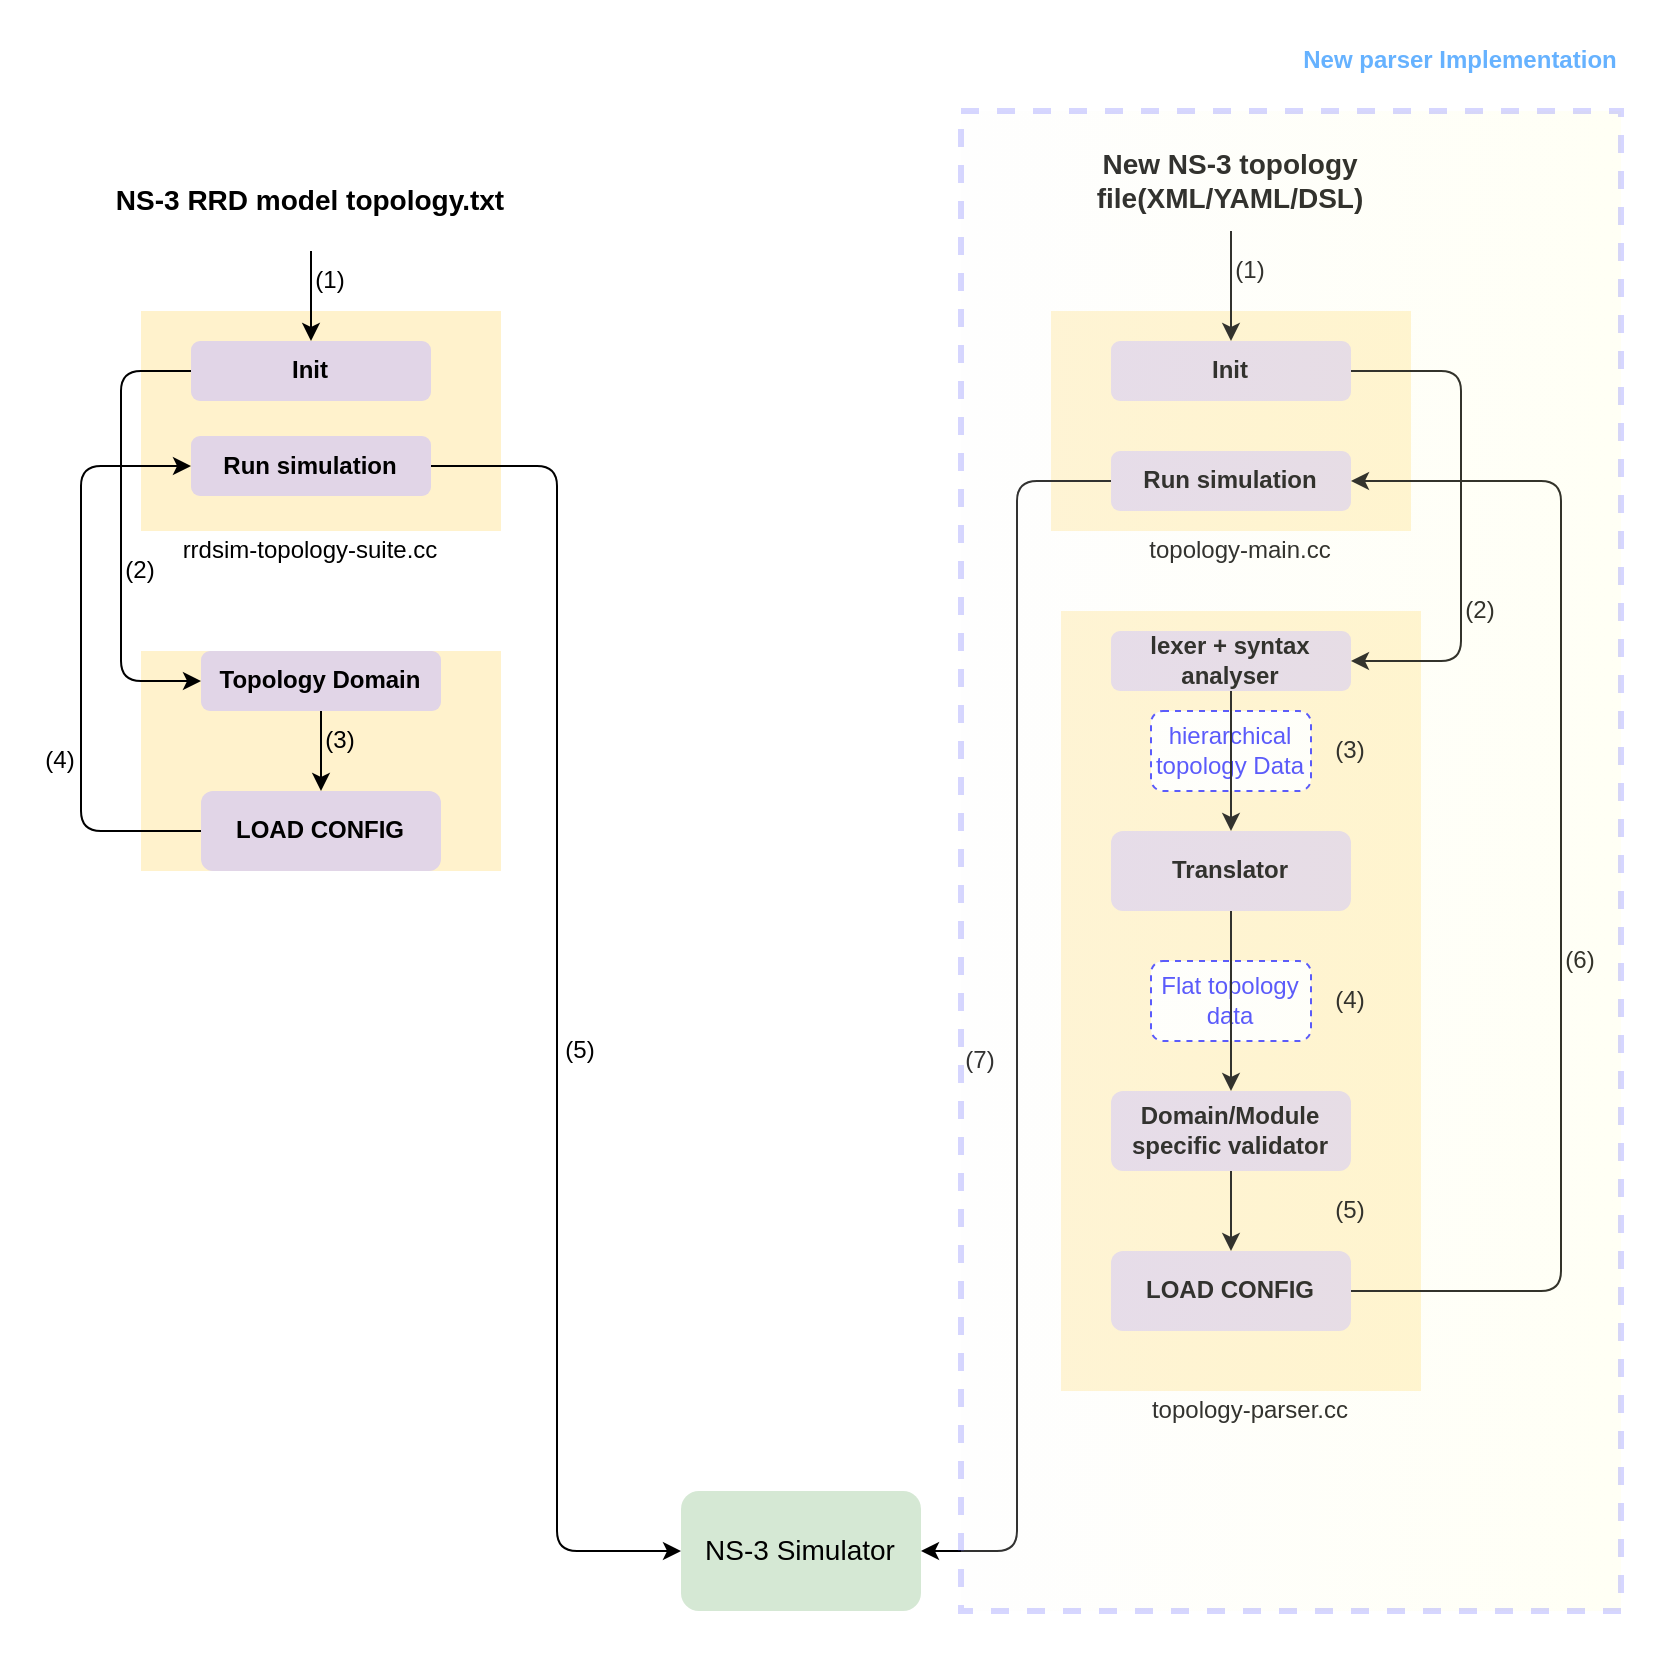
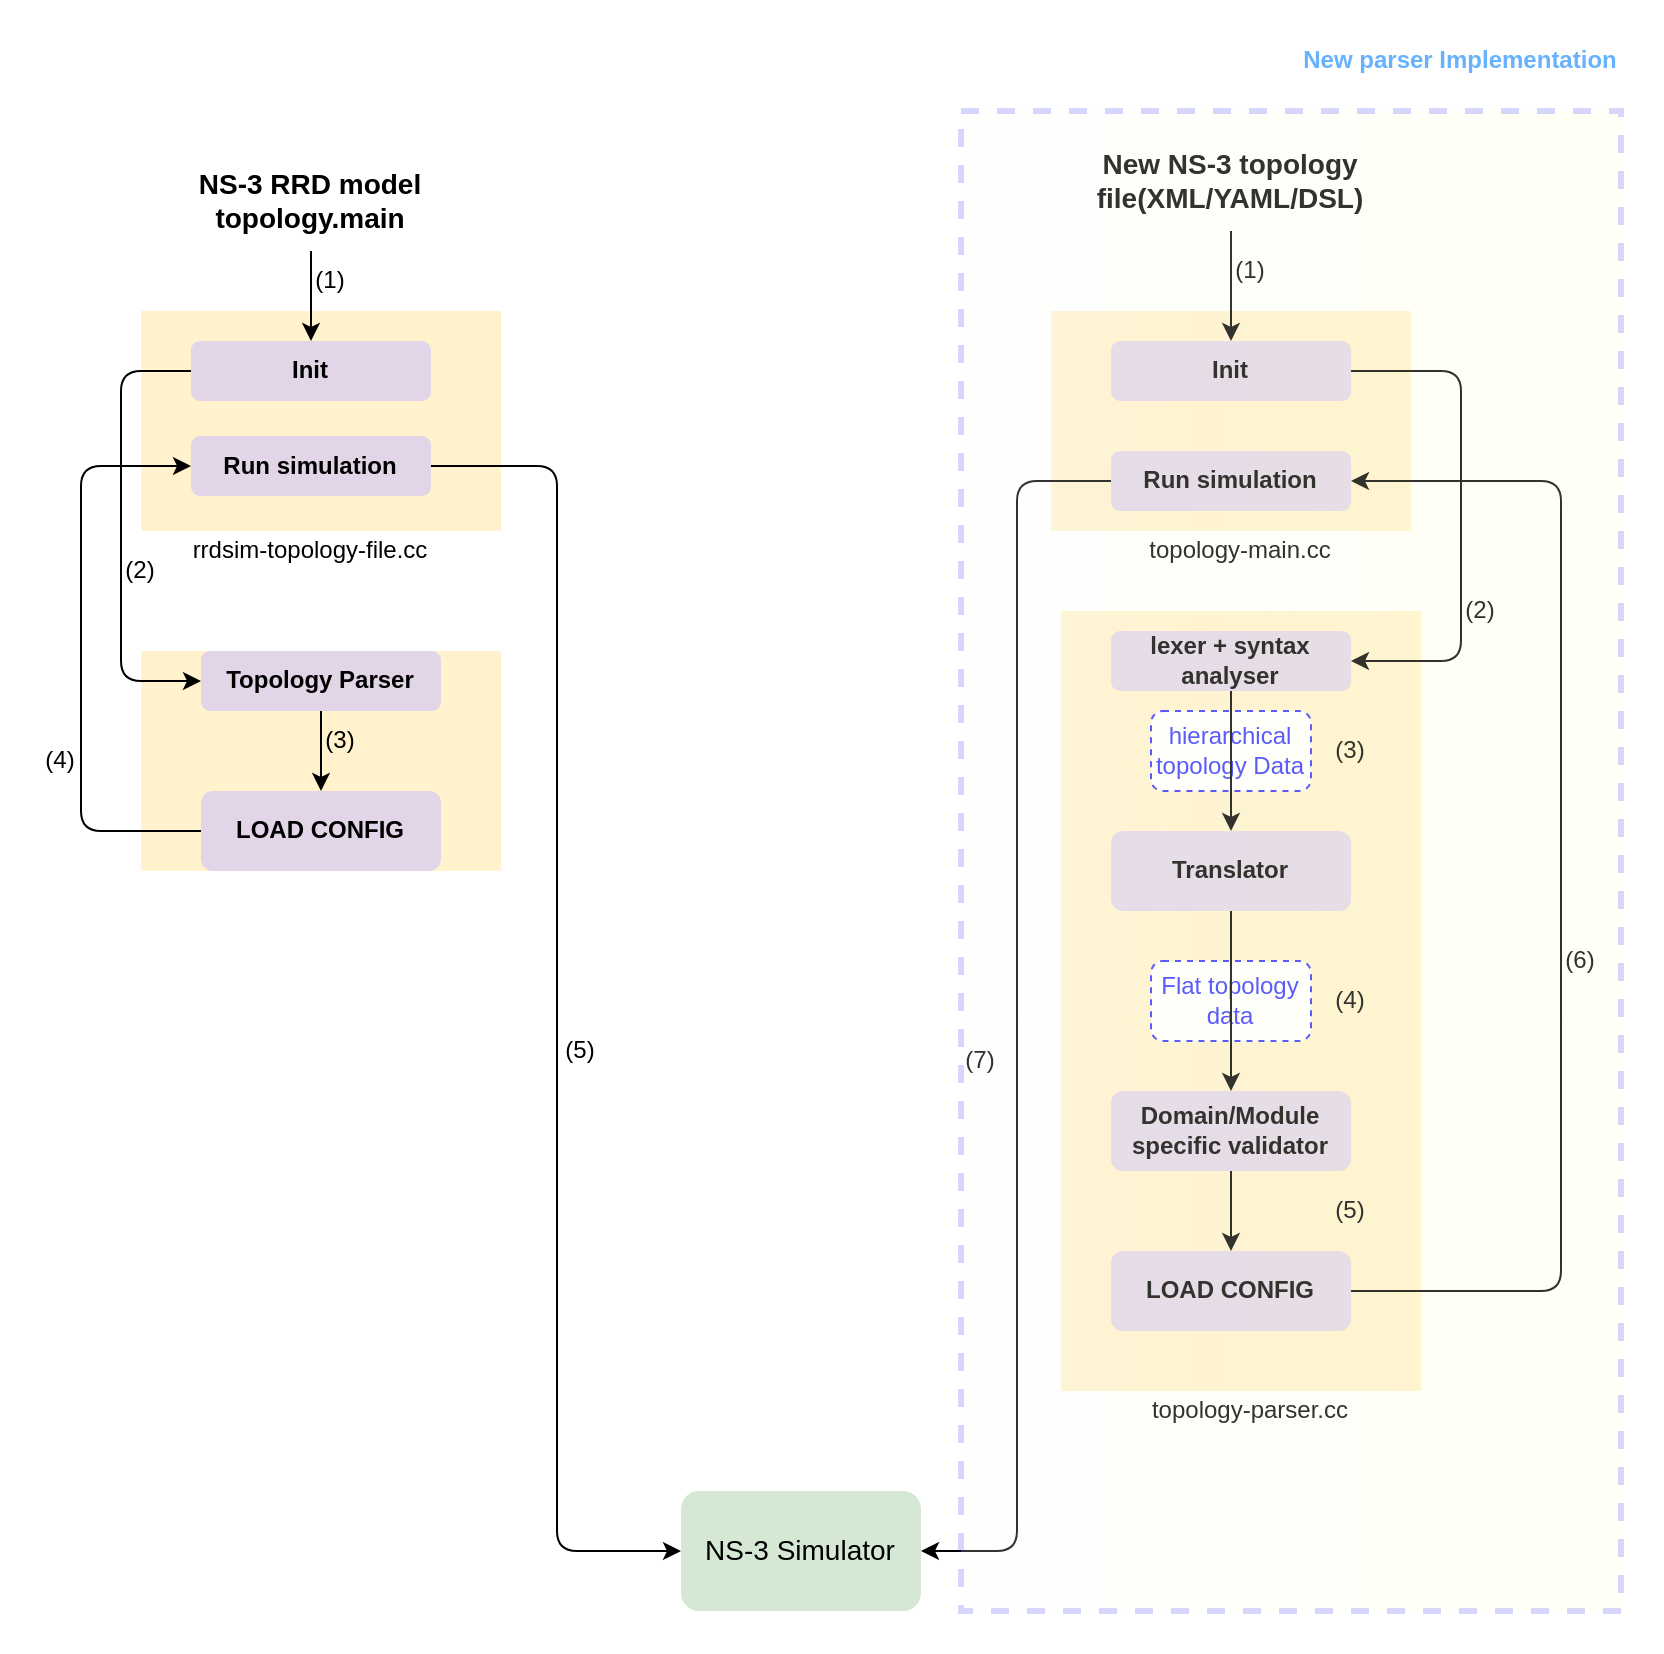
(311, 201) -> (311, 201)
(311, 551) -> (311, 551)
(321, 681) -> (321, 681)
